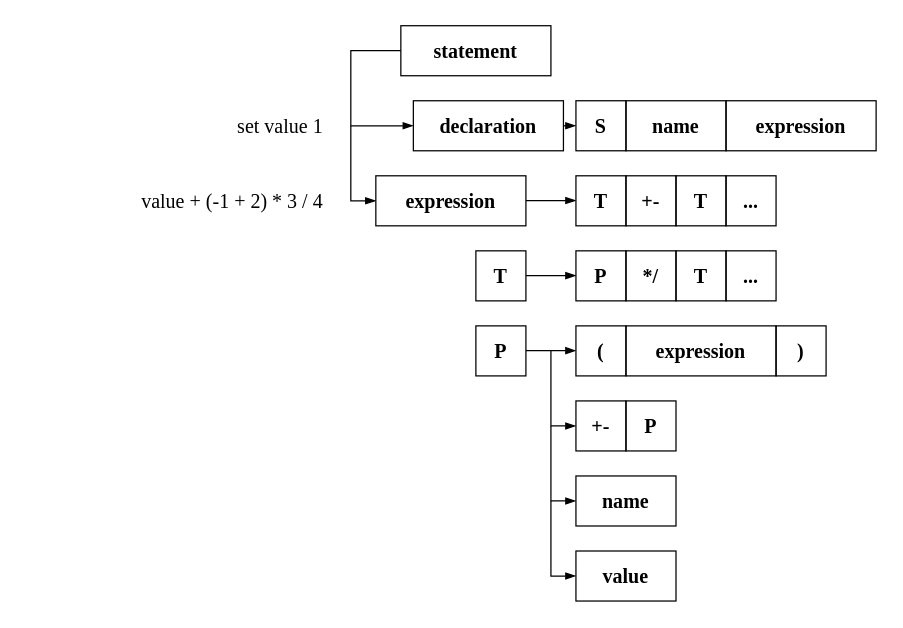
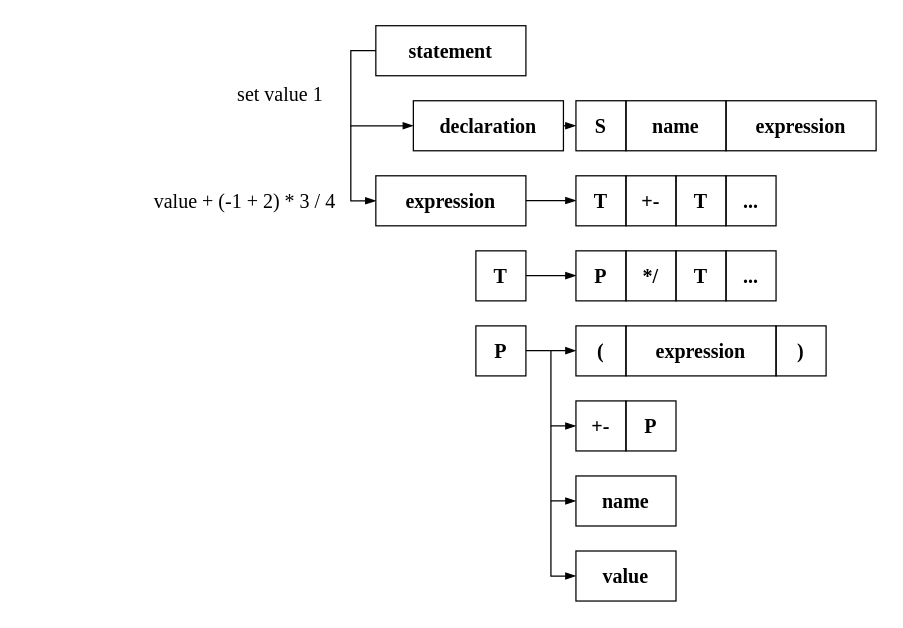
(476, 51) -> (451, 51)
(238, 126) -> (238, 94)
(176, 201) -> (188, 201)
